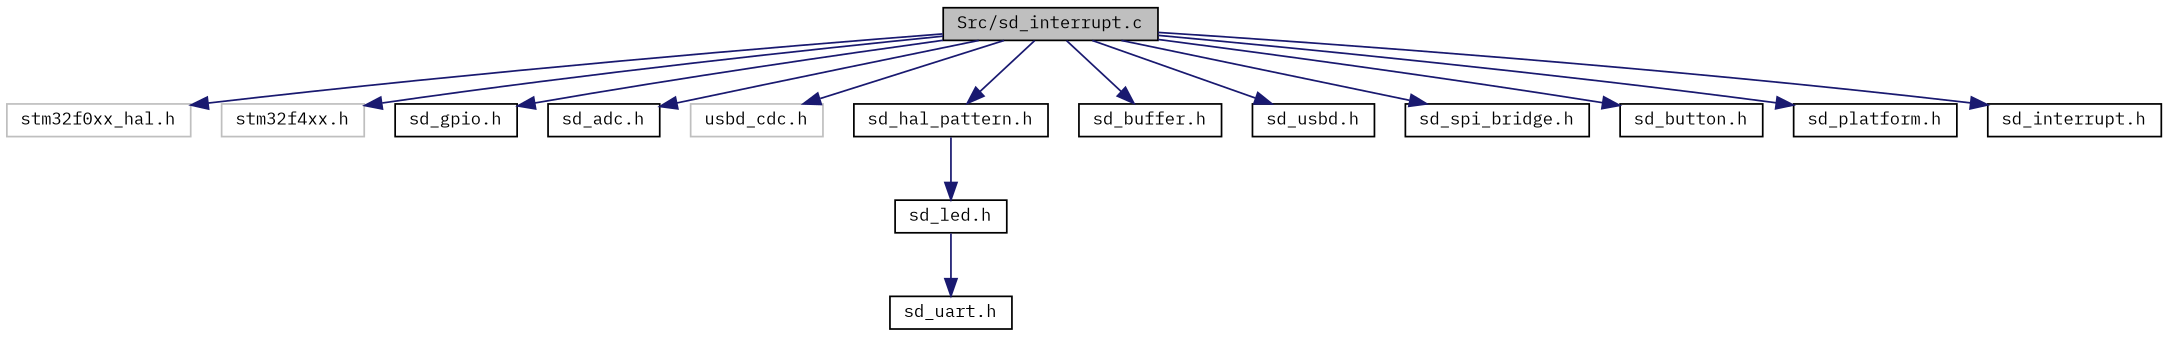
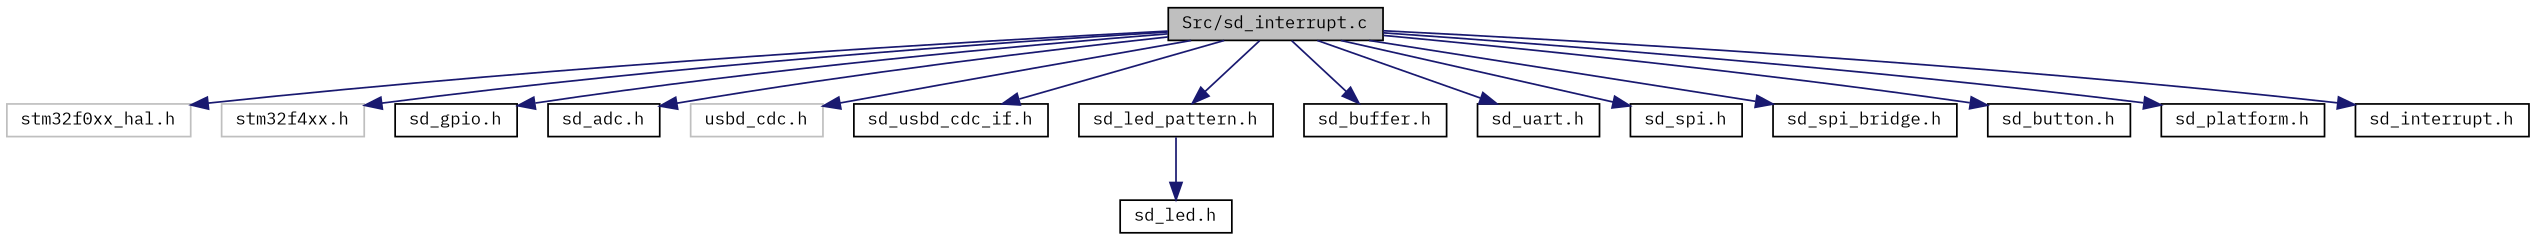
(951, 120) -> (1176, 120)
none -> (951, 120)
(1313, 120) -> (1686, 120)
(951, 256) -> (1399, 69)
